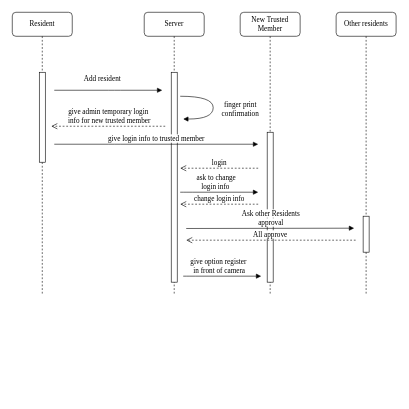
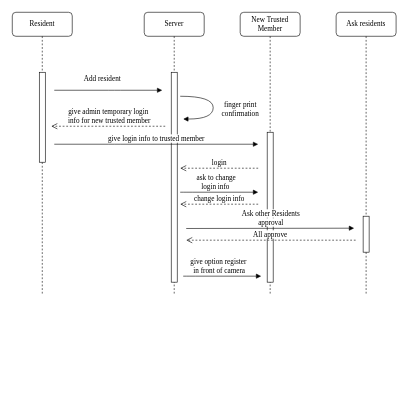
(366, 24) -> (366, 24)
